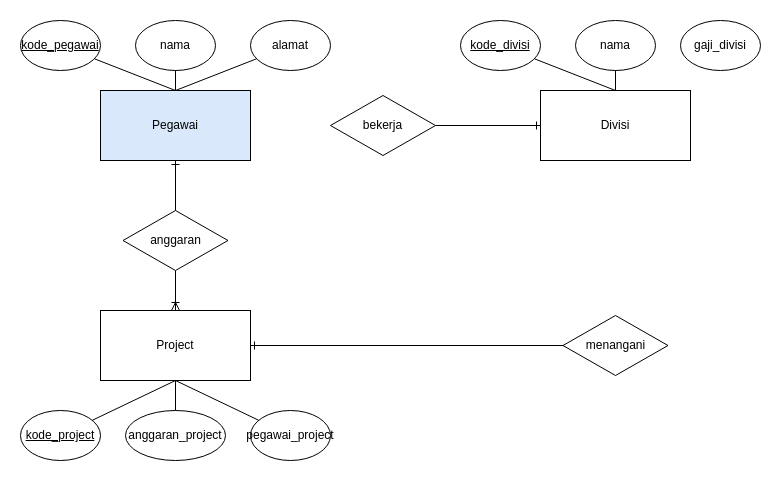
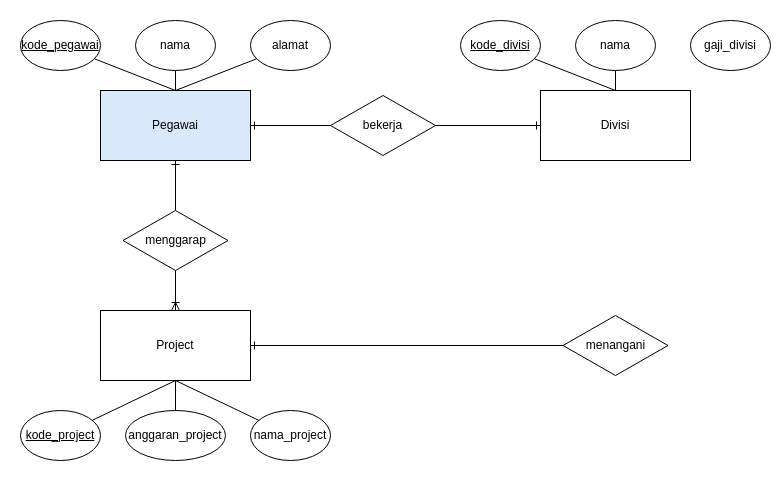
(721, 46) -> (731, 46)
none -> (291, 126)
(176, 241) -> (176, 241)
(291, 436) -> (291, 436)
